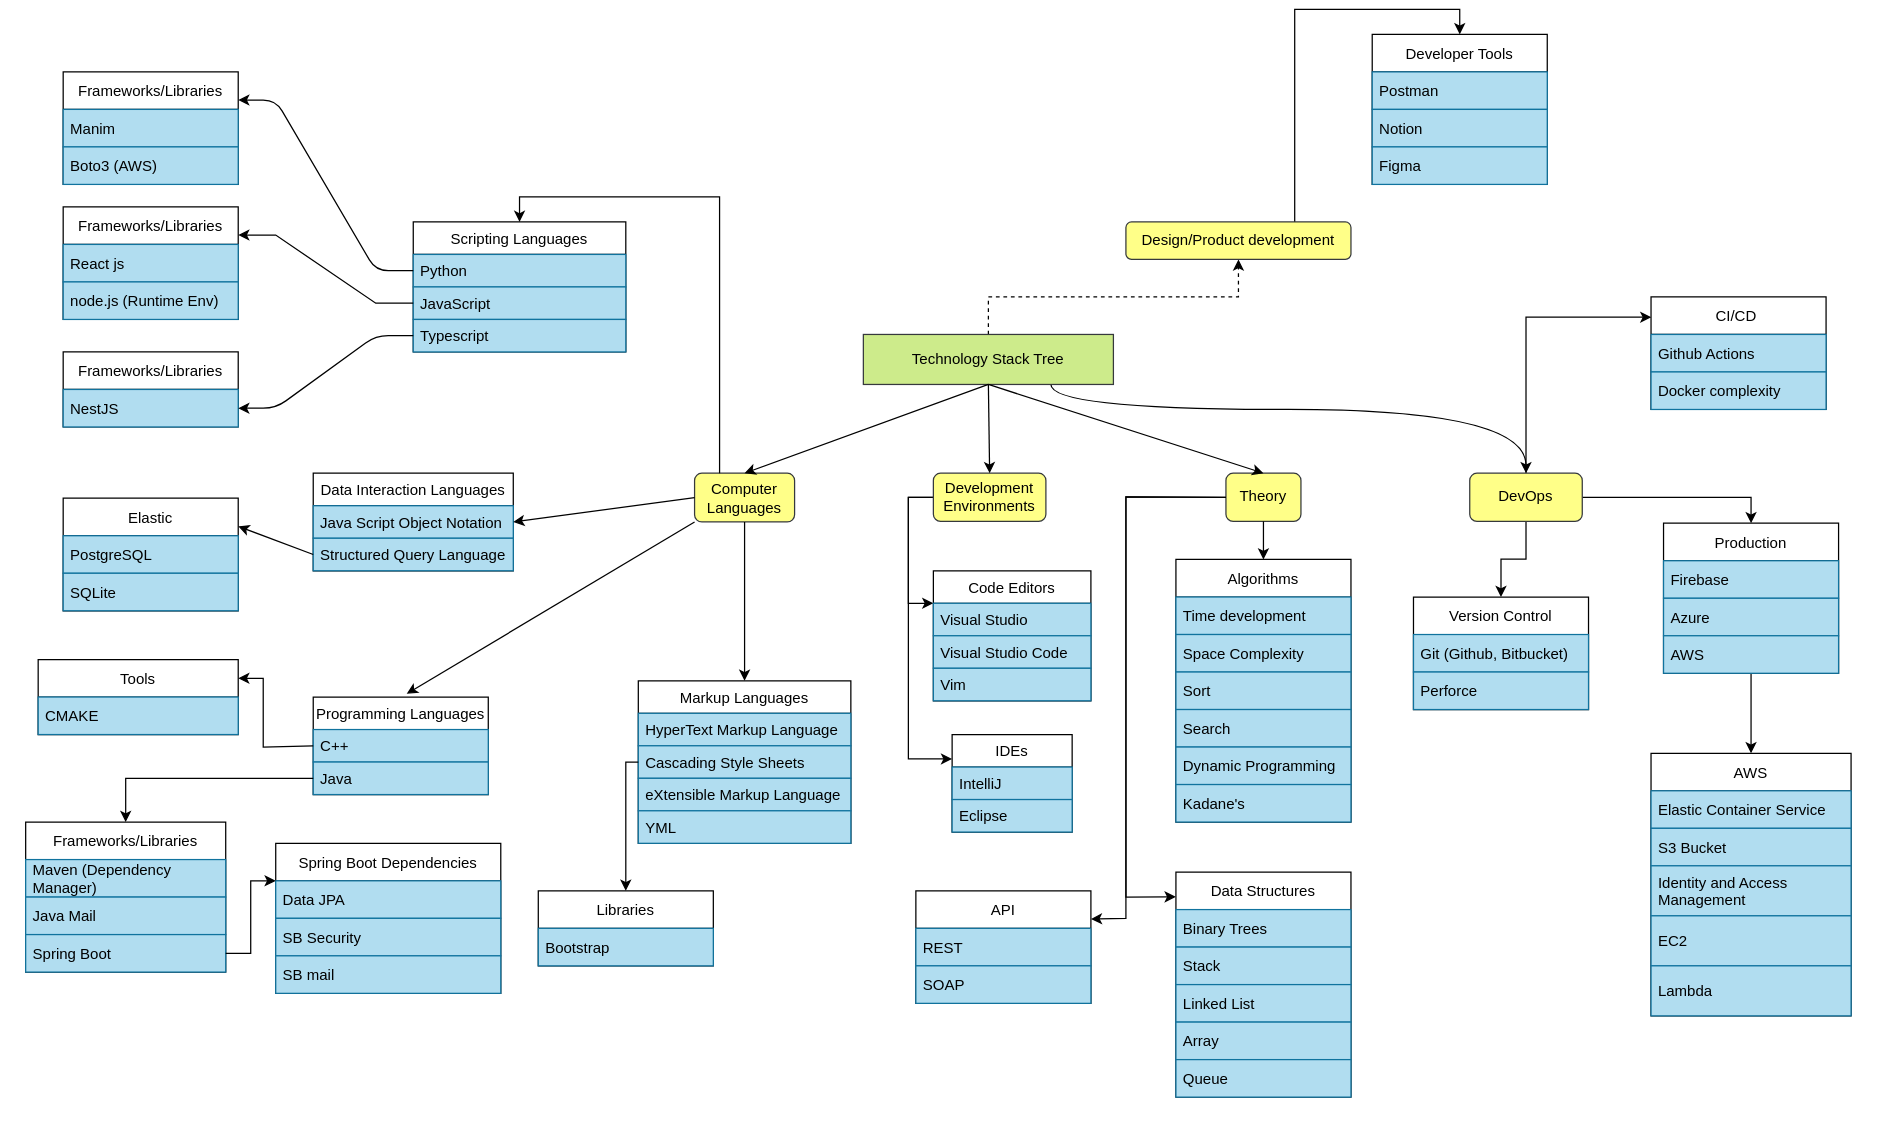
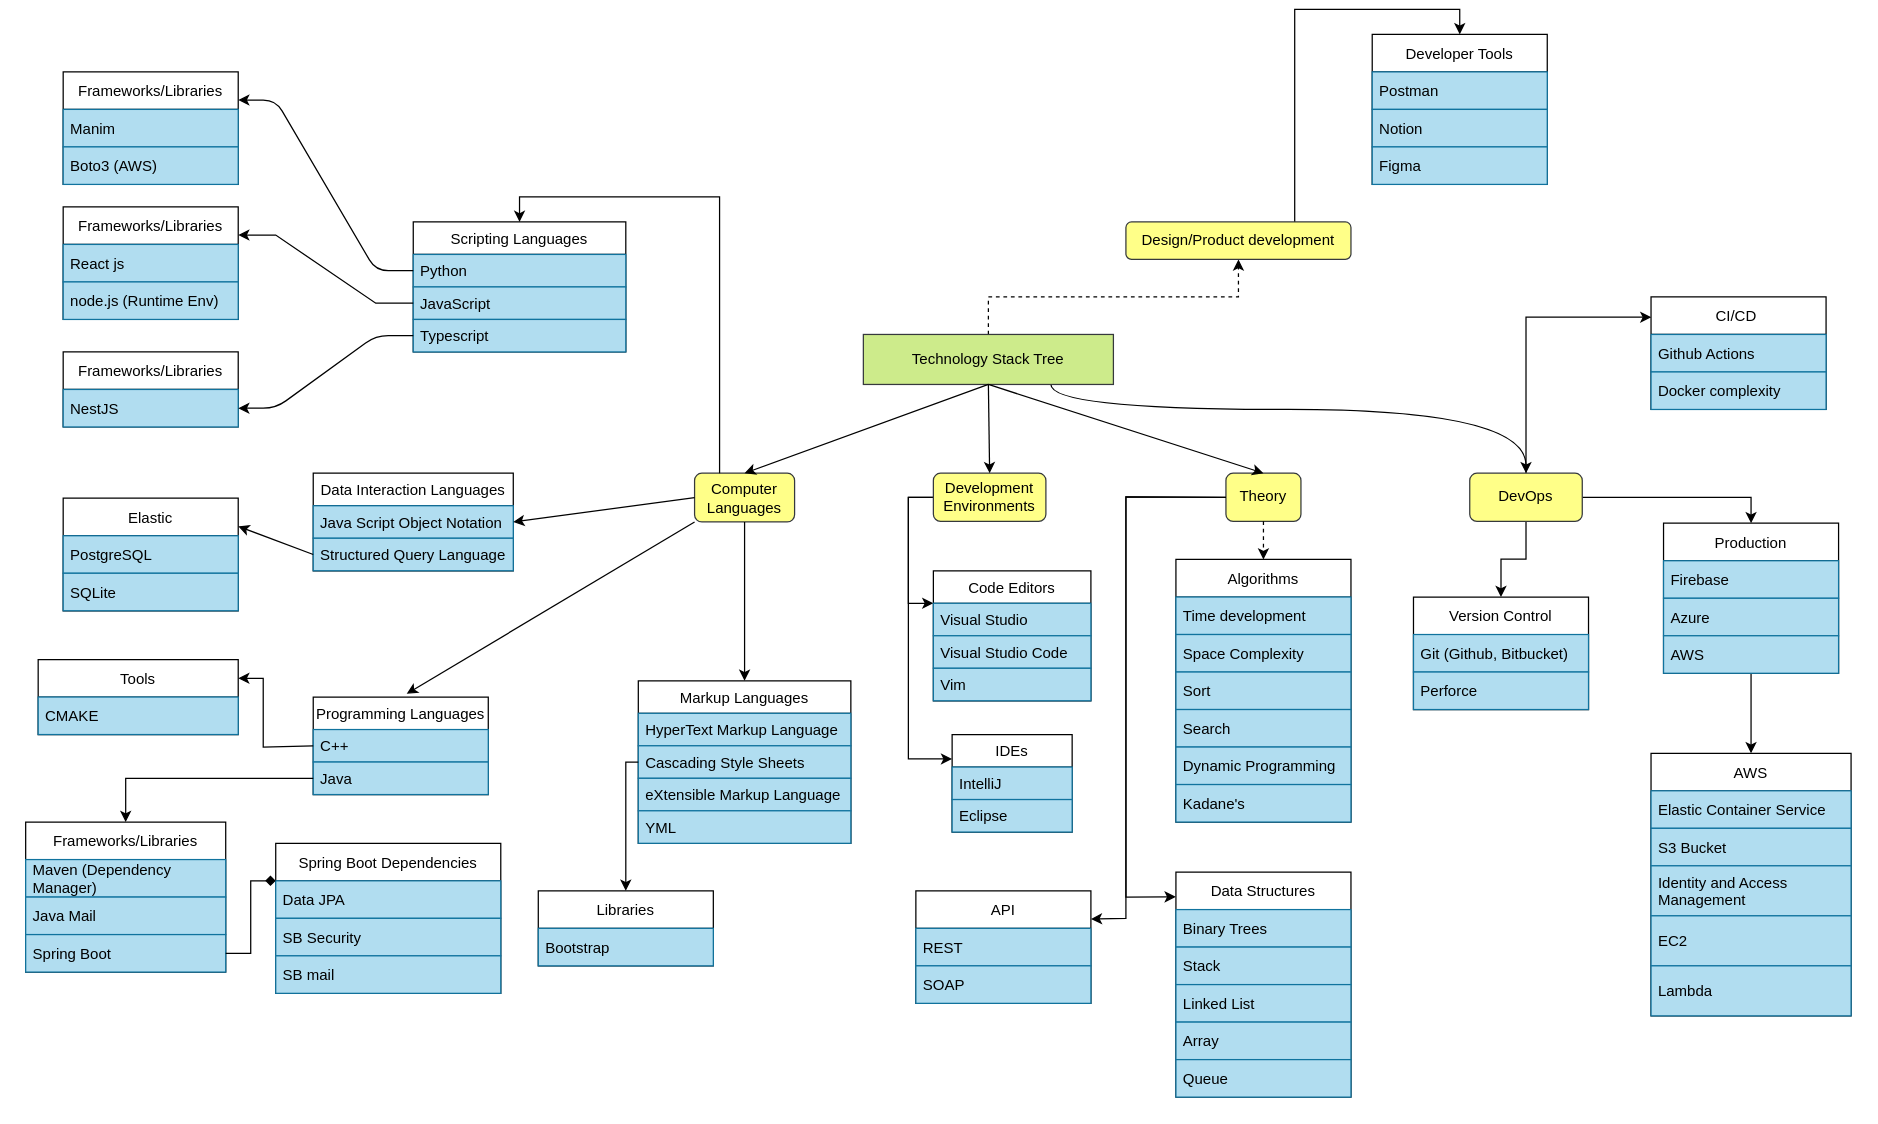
(1263, 537) -> (1263, 537)
(266, 881) -> (265, 881)
